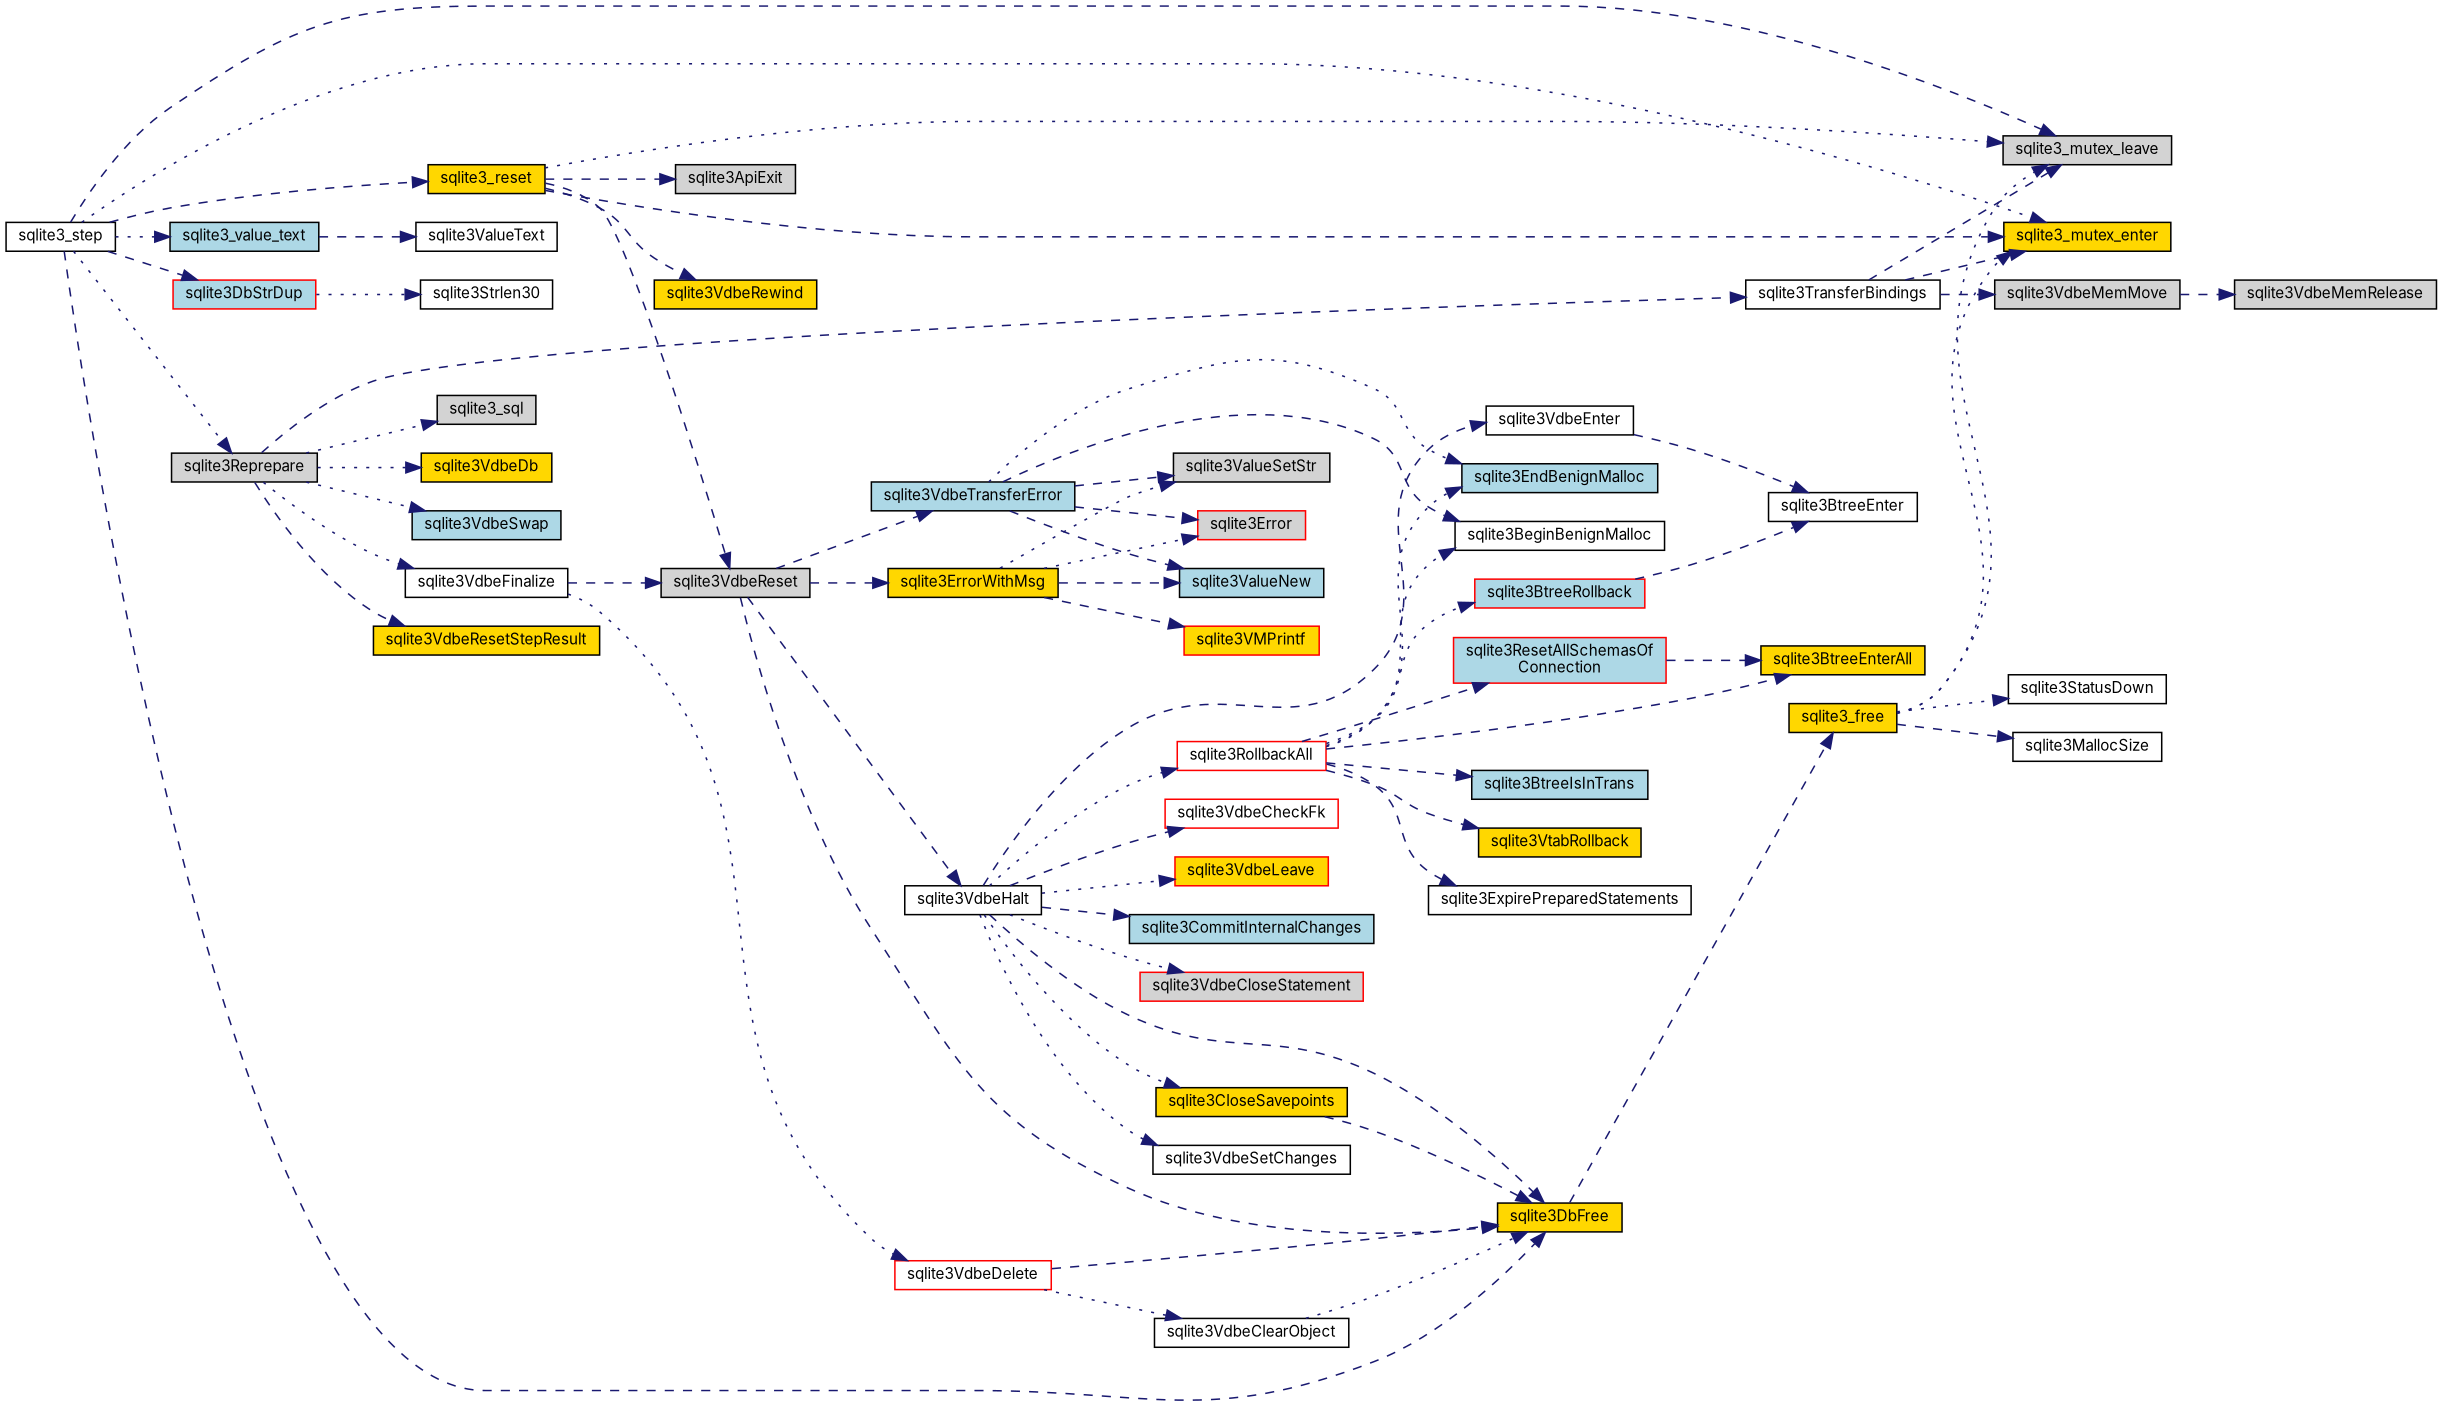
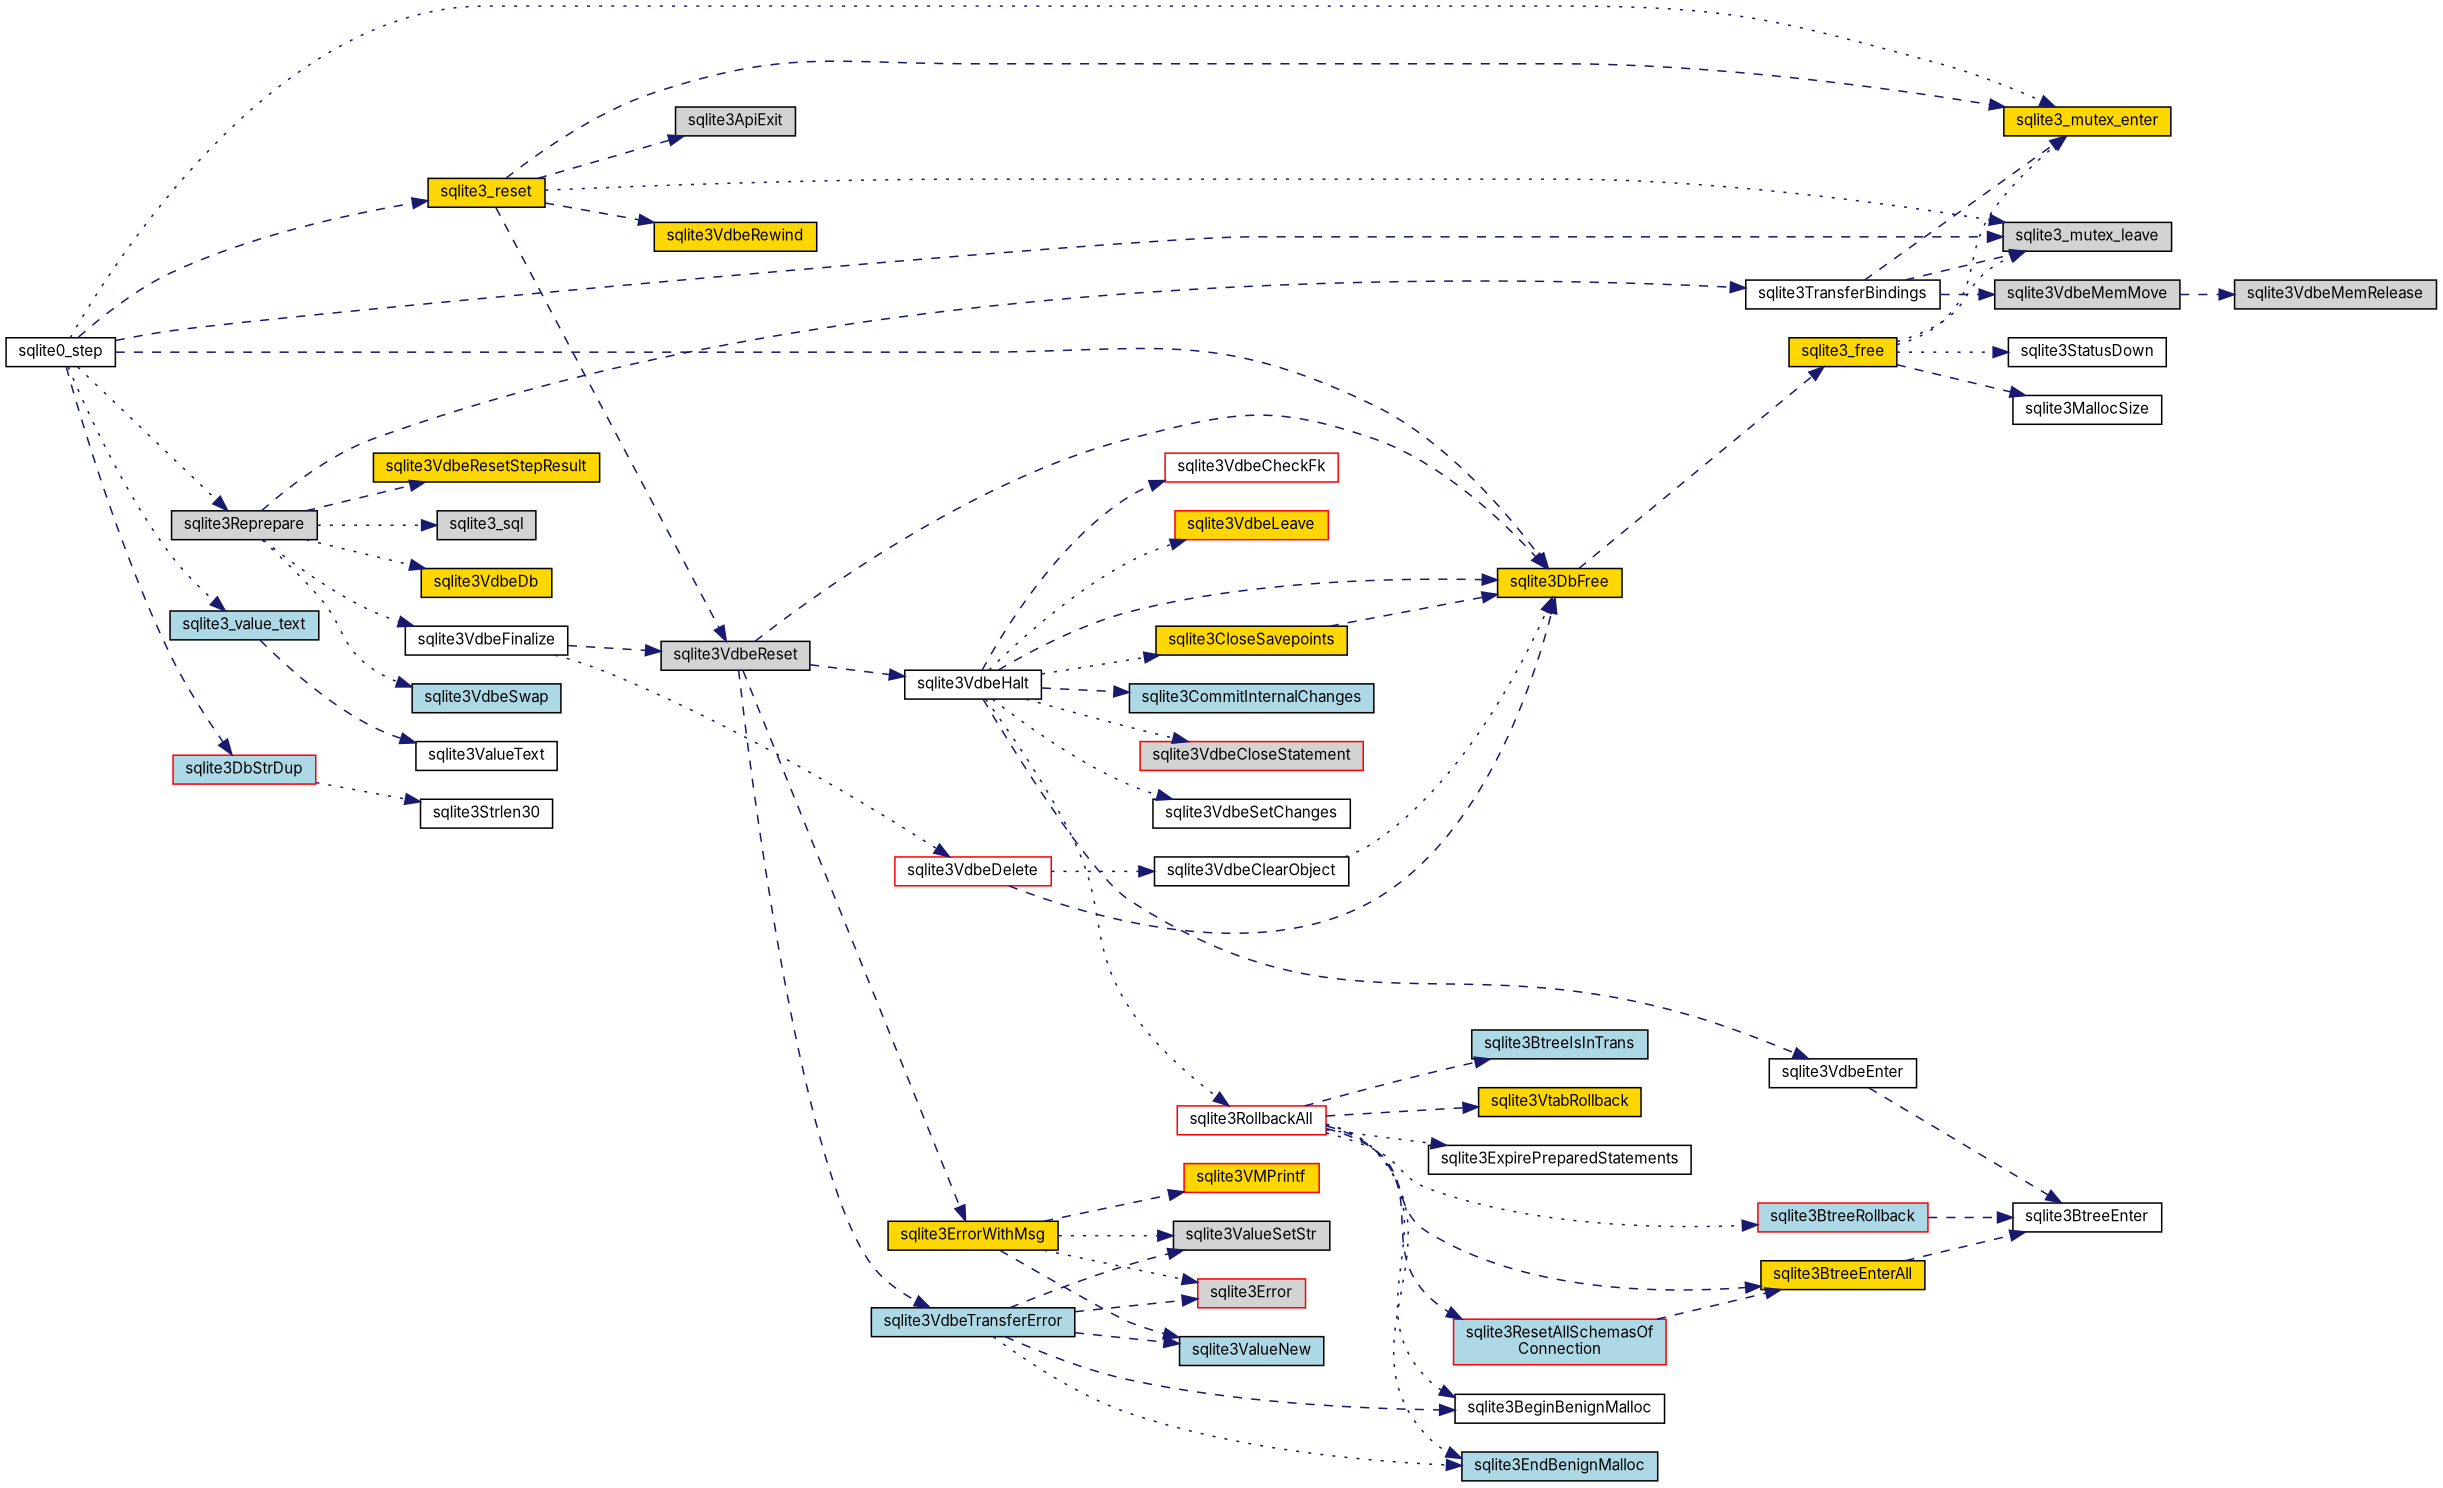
(61, 237) -> (61, 352)
(1395, 811) -> (1379, 1137)
none -> (1958, 1248)
